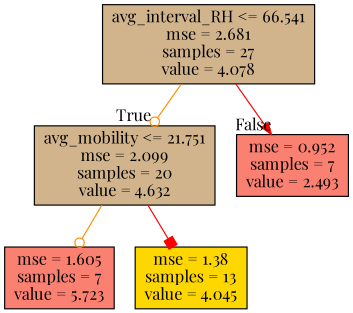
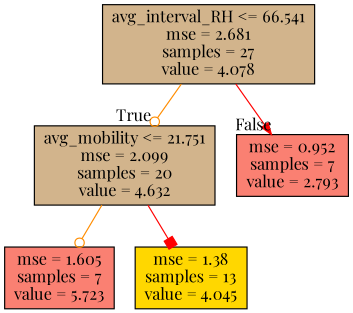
(292, 165) -> (292, 165)
